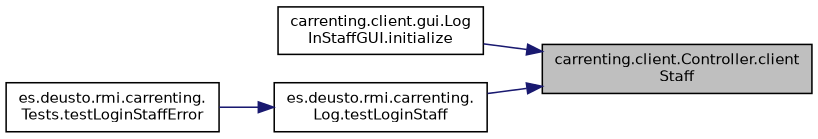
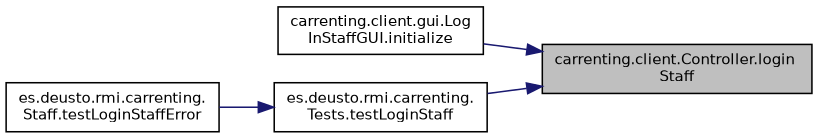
(677, 69) -> (677, 69)
(113, 107) -> (113, 107)
(381, 107) -> (381, 107)
